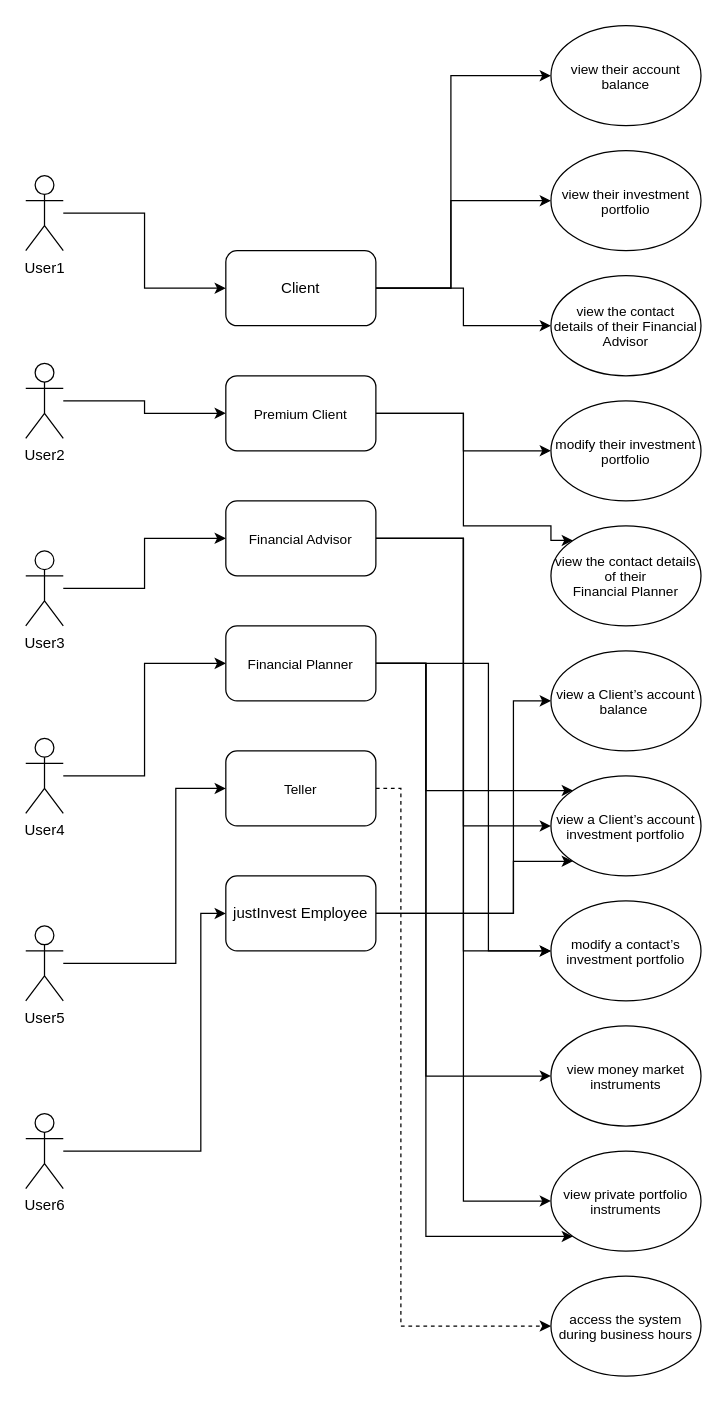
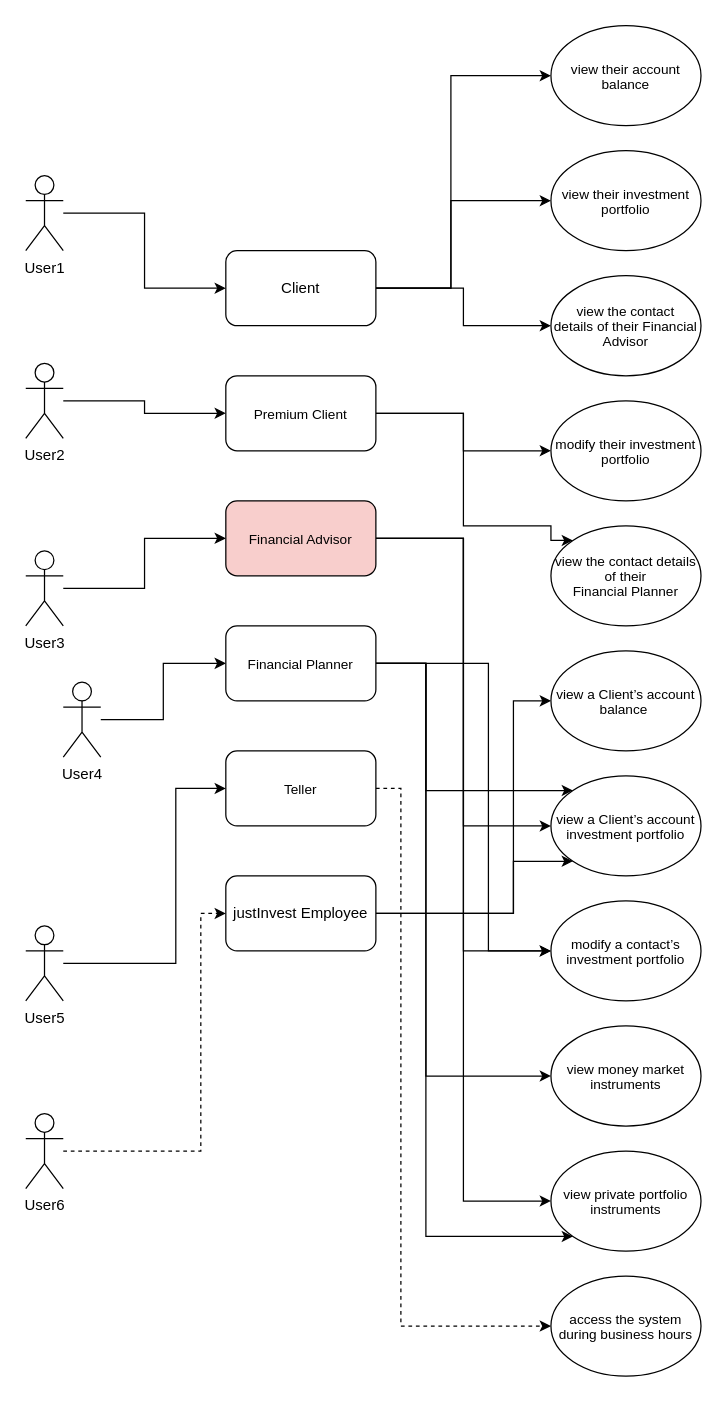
(301, 538) -> (301, 538)
(44, 776) -> (82, 719)
(201, 1092) -> (201, 1092)
